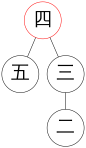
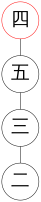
(54, 47) -> (20, 101)
